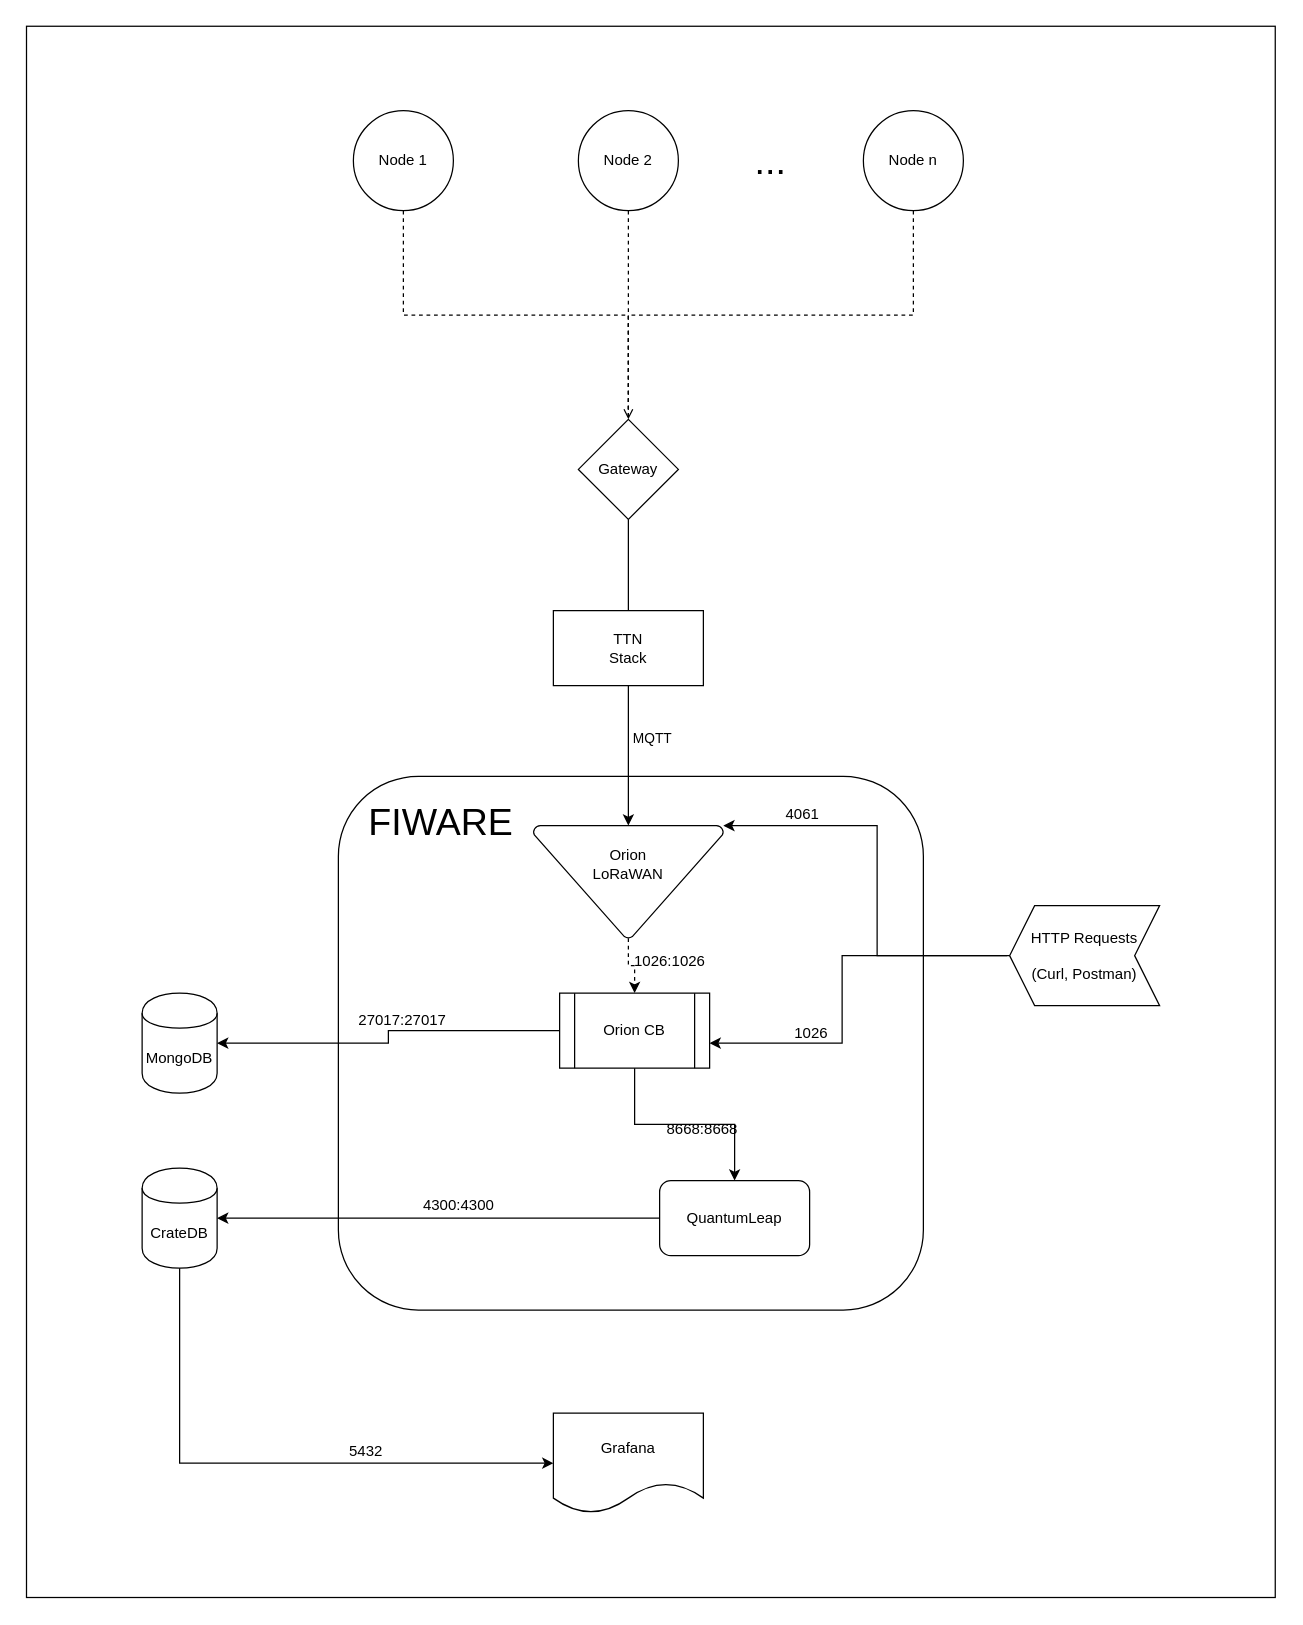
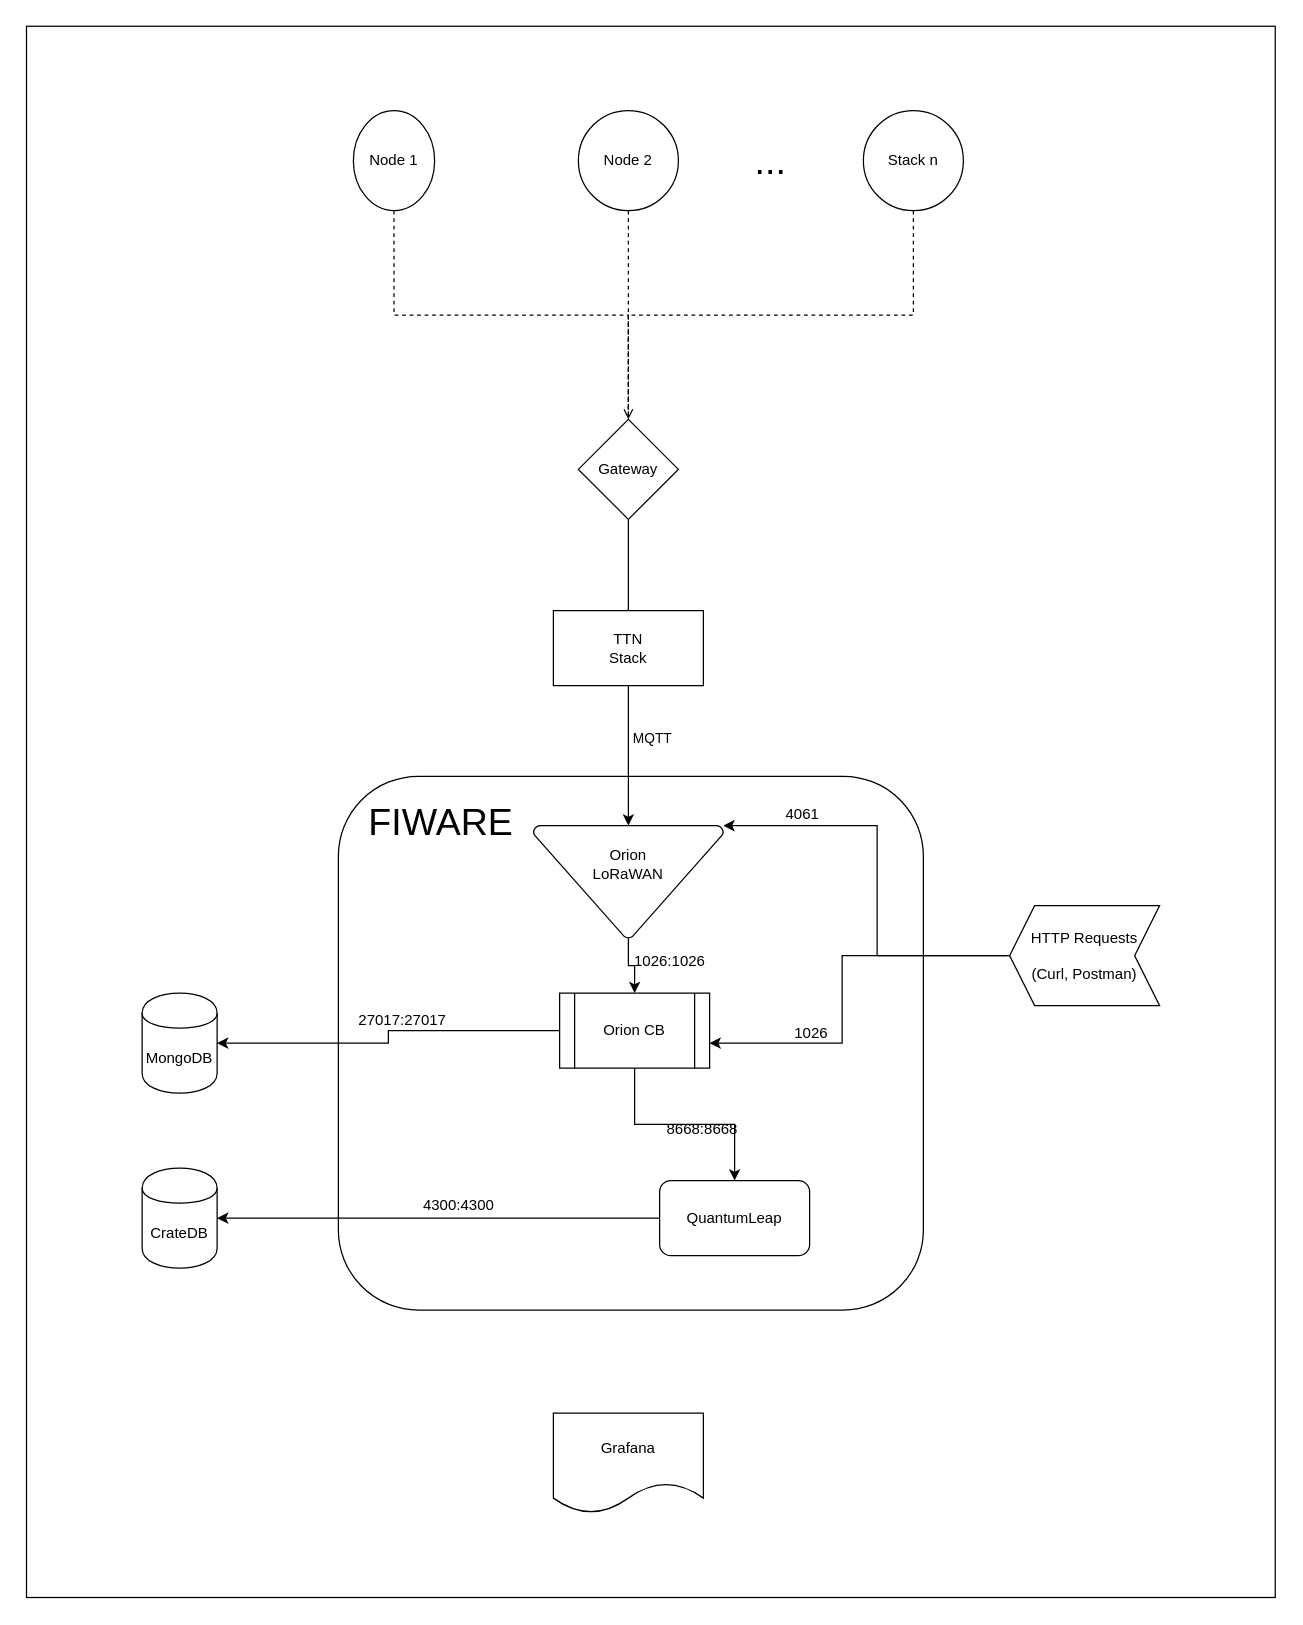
(403, 161) -> (394, 161)
(913, 161) -> (913, 161)
(628, 966) -> (628, 966)
(265, 1463) -> none
